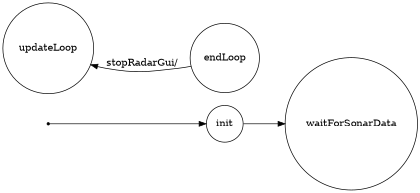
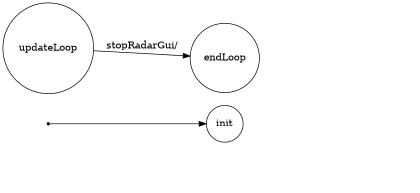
(144, 72) -> (138, 53)
(351, 124) -> none
